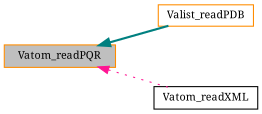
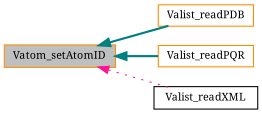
(60, 56) -> (60, 56)
none -> (206, 56)
(206, 98) -> (206, 98)
